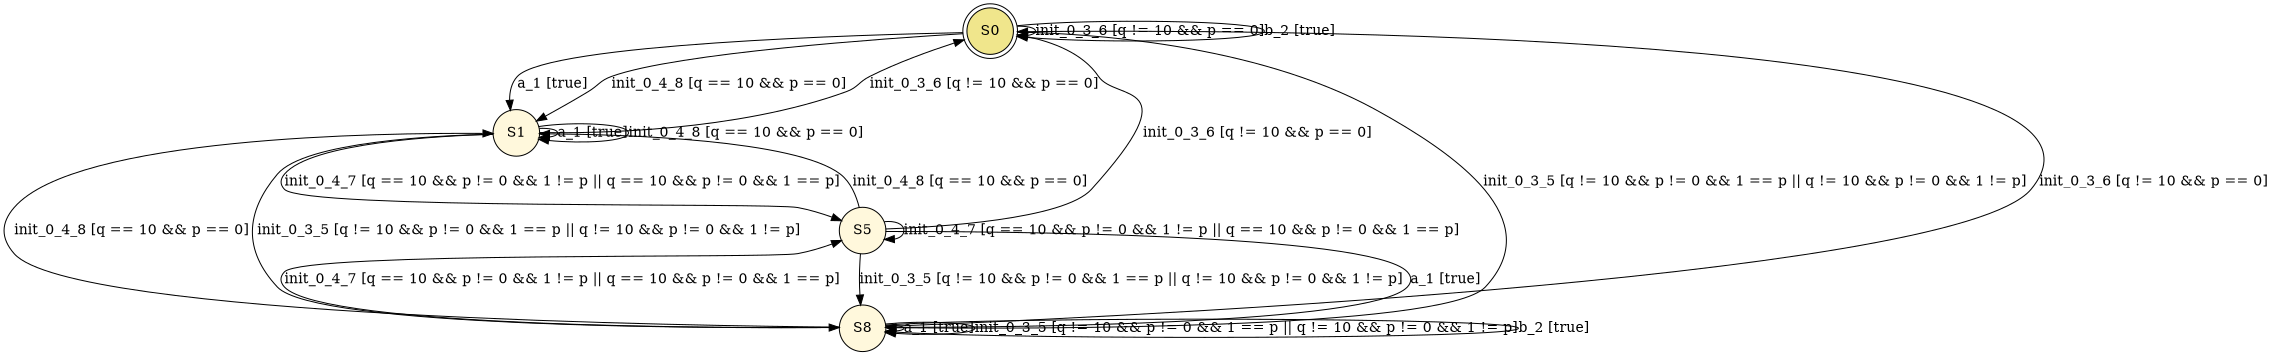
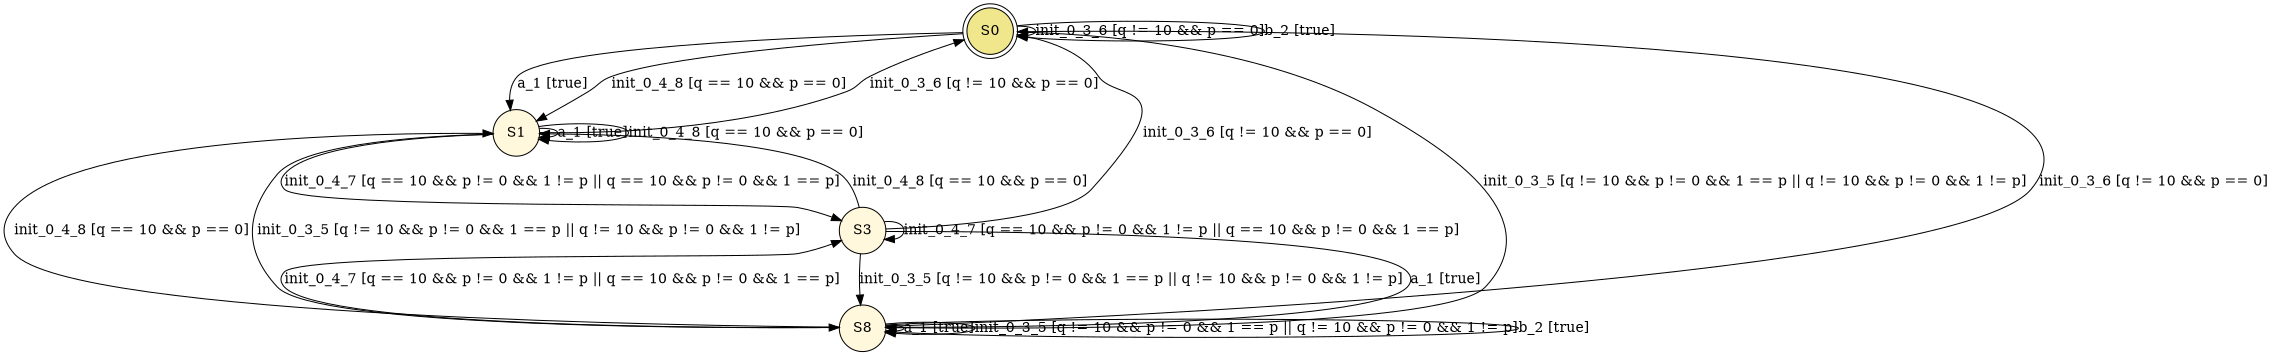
(863, 231) -> (863, 231)
